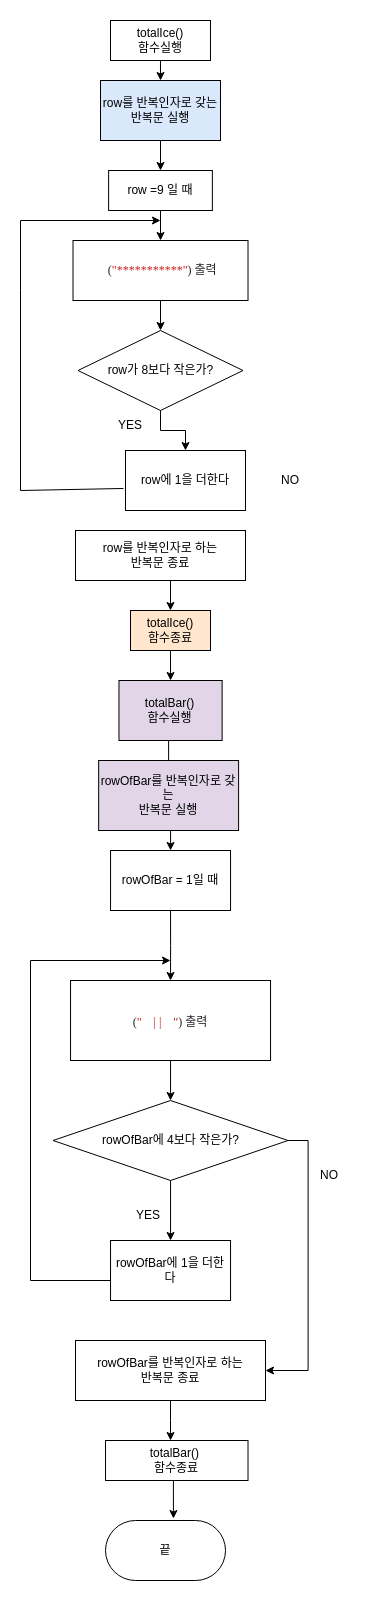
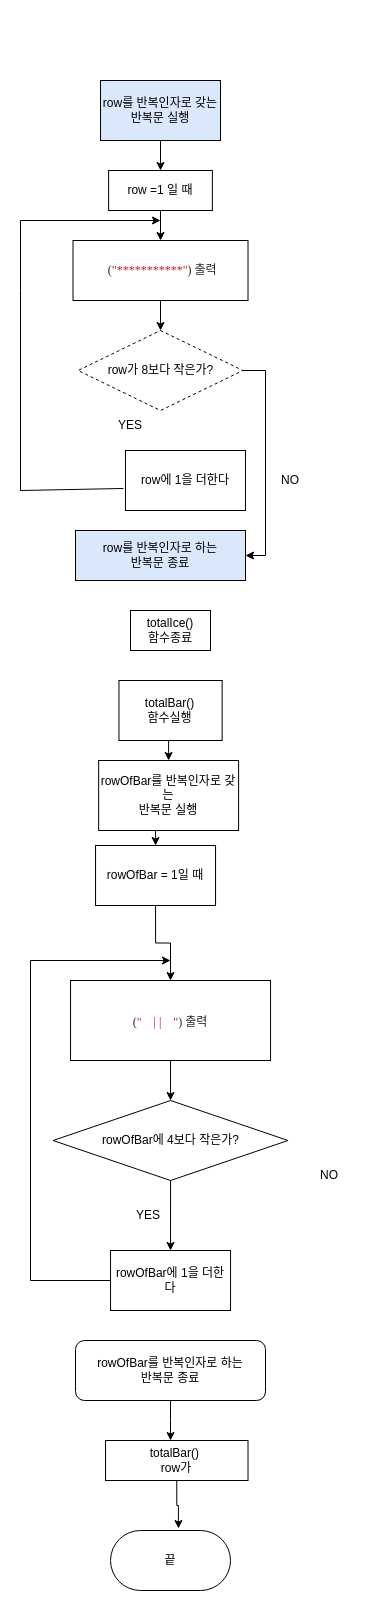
(160, 41) -> none
(160, 67) -> none
(161, 191) -> (161, 191)
(161, 371) -> (161, 371)
(170, 431) -> none
none -> (266, 459)
(161, 556) -> (161, 556)
(171, 591) -> none
(171, 631) -> (171, 631)
(171, 662) -> none
(171, 711) -> (171, 711)
(169, 754) -> (169, 752)
(169, 796) -> (169, 796)
(171, 881) -> (156, 876)
(308, 1264) -> none
(171, 1271) -> (171, 1281)
(171, 1371) -> (171, 1371)
(177, 1461) -> (177, 1461)
(166, 1551) -> (171, 1561)
